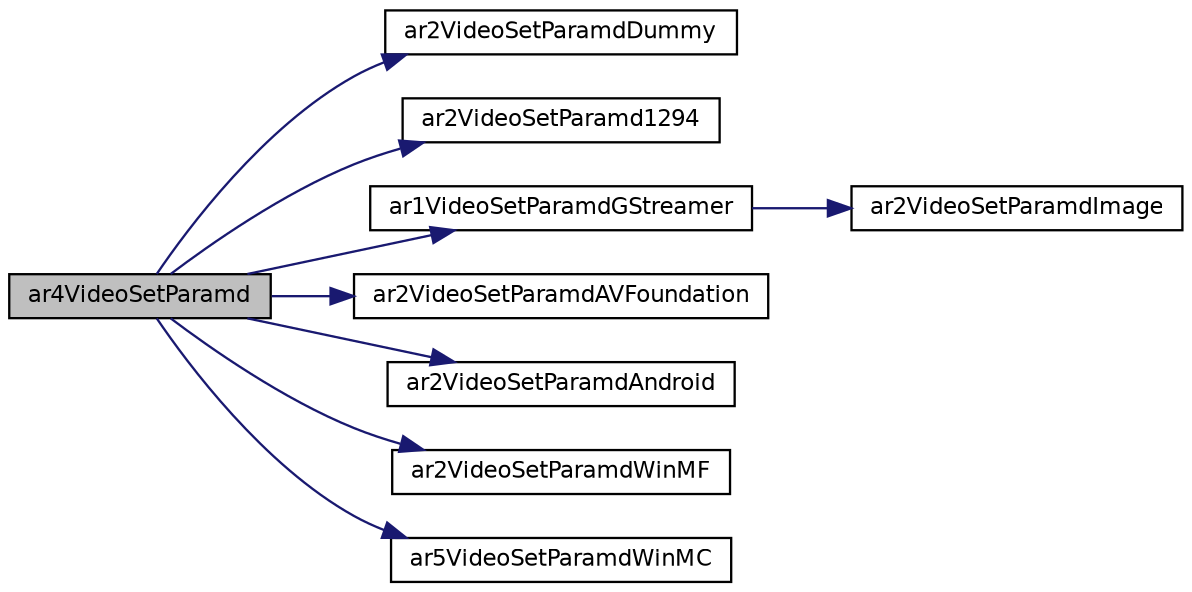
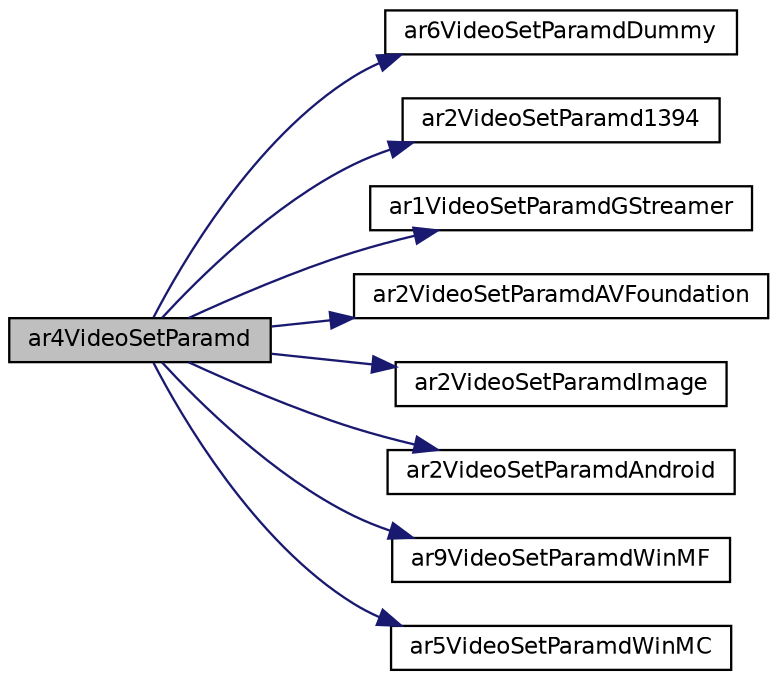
(561, 32) -> (561, 32)
(561, 120) -> (561, 120)
(790, 208) -> (322, 359)
(561, 472) -> (561, 560)
